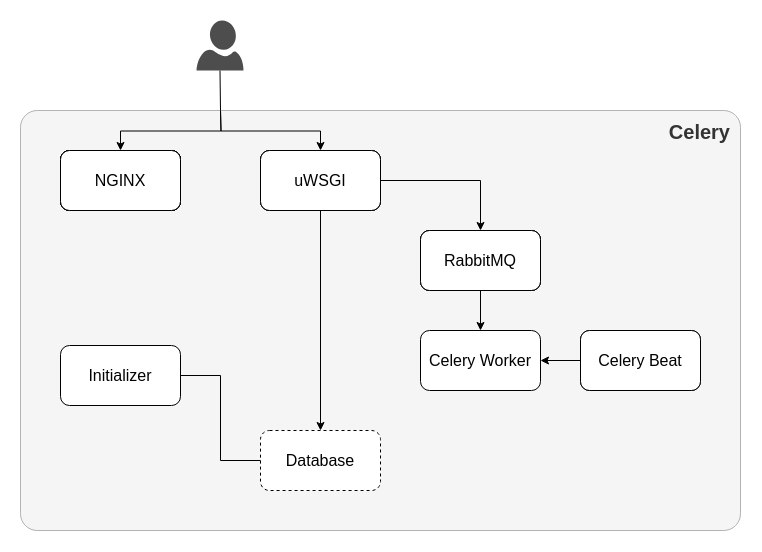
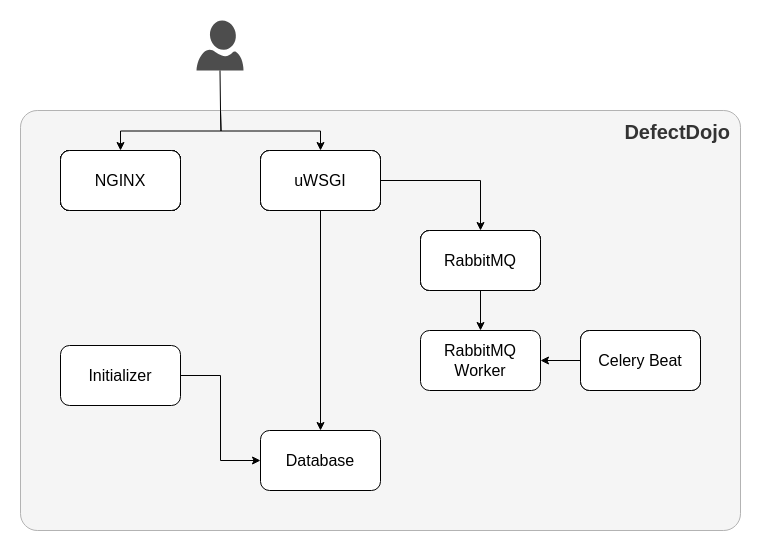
(700, 133) -> (675, 133)
(481, 361) -> (481, 361)
(256, 461) -> (252, 461)
(321, 461) -> (321, 461)
